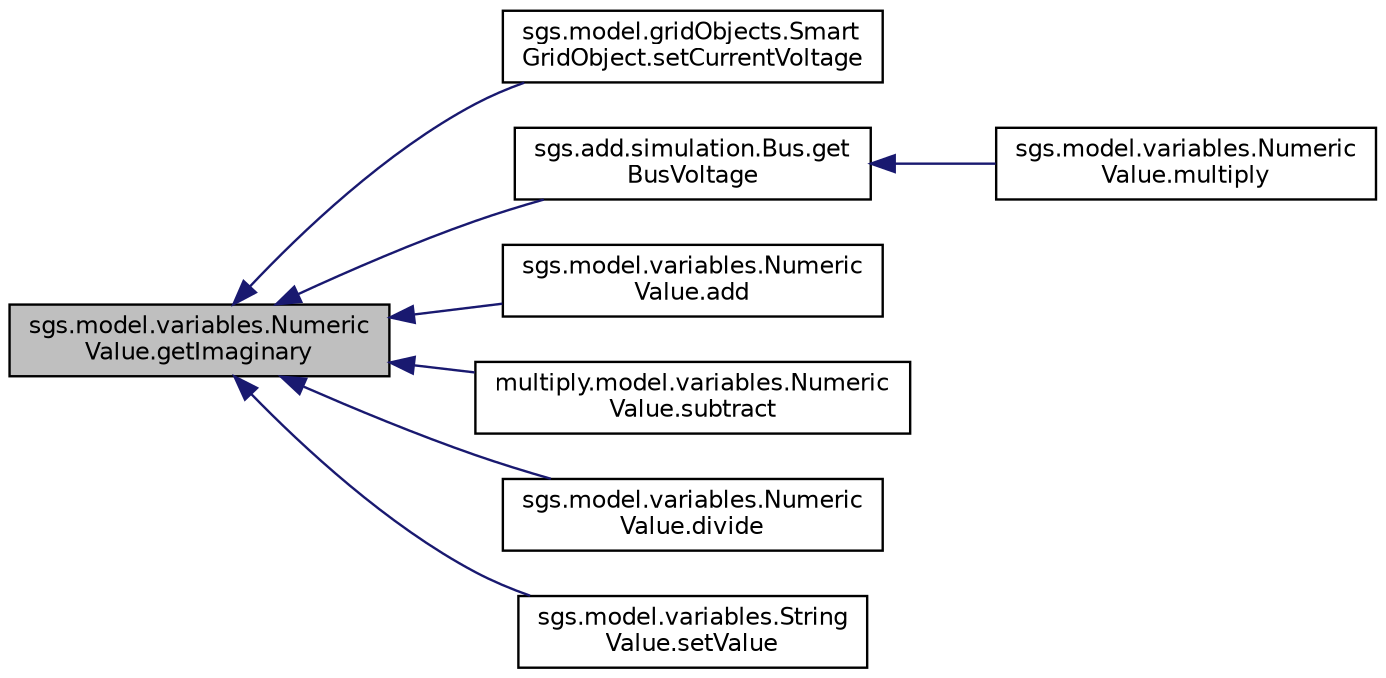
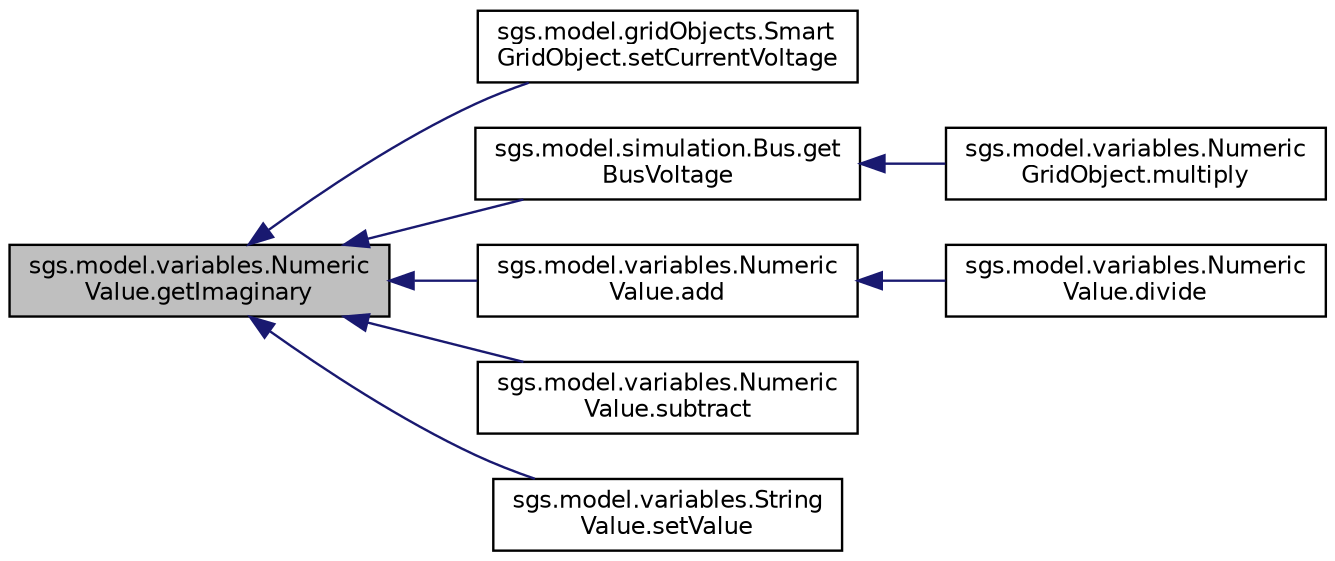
(693, 164) -> (668, 164)
(1186, 164) -> (1136, 164)
(693, 398) -> (668, 398)
(426, 437) -> (914, 281)
